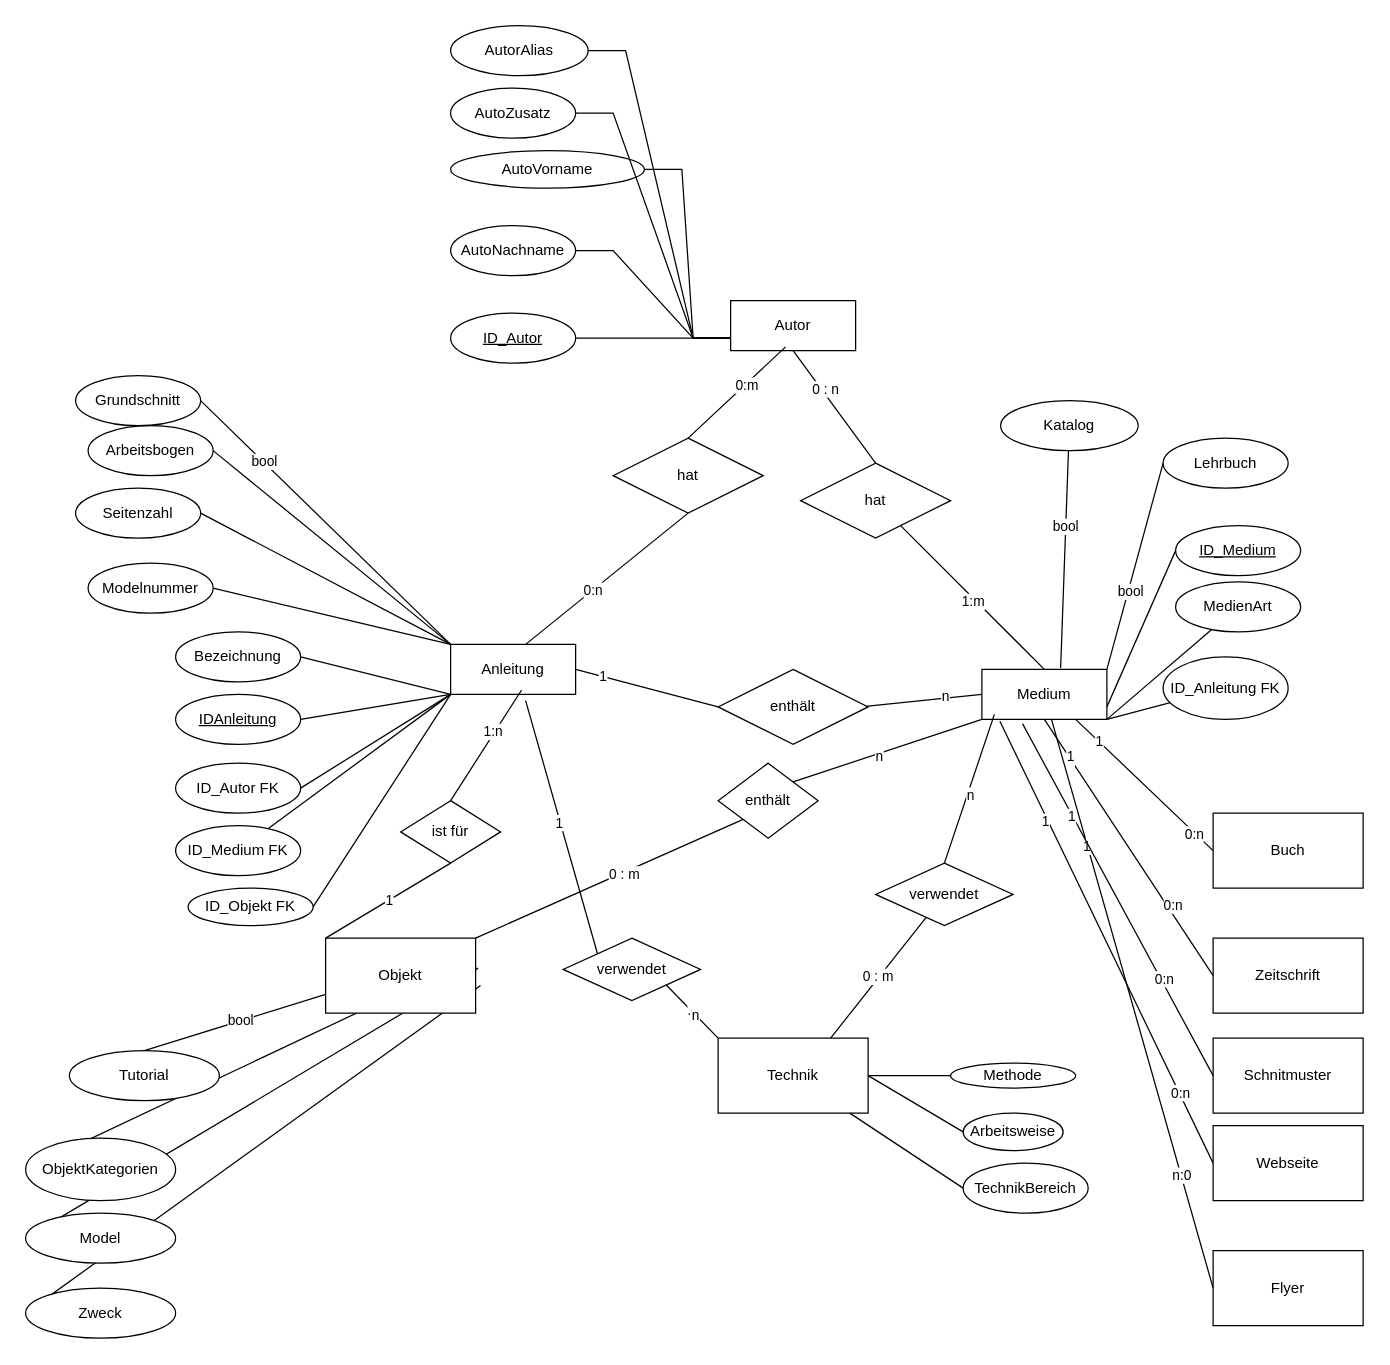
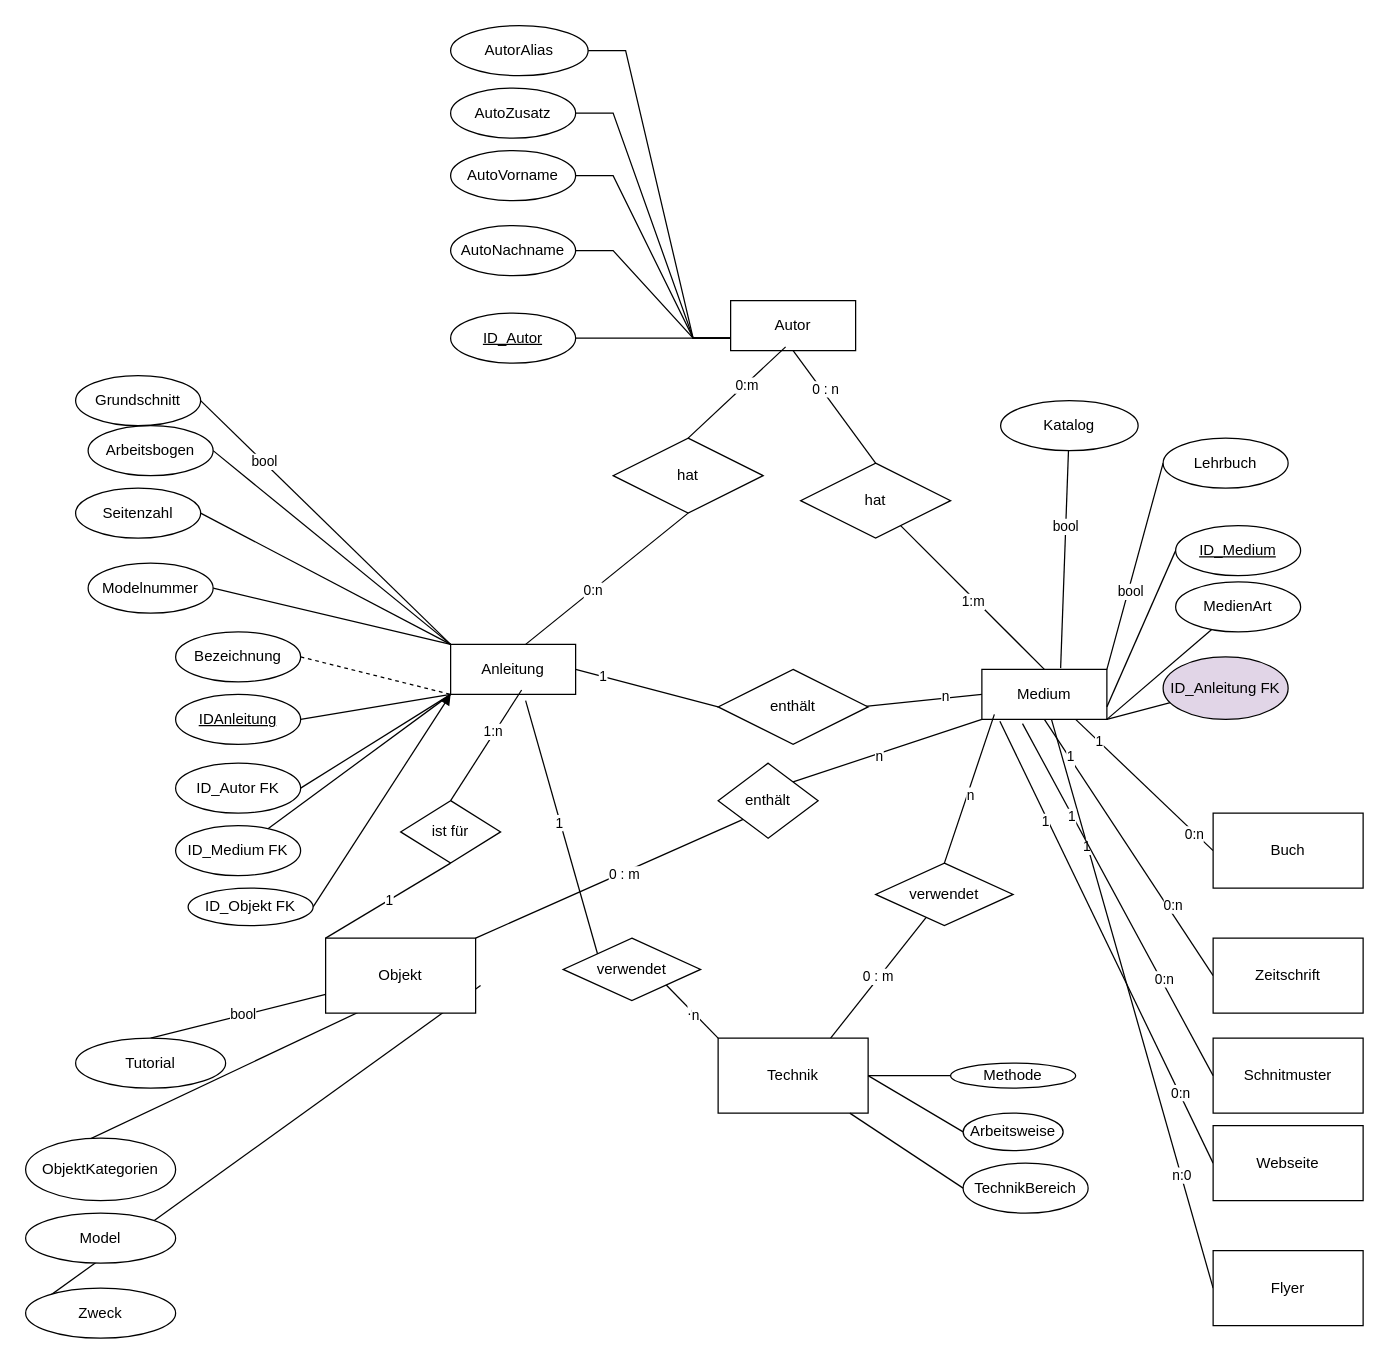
(548, 169) -> (513, 176)
(374, 675) -> (374, 675)
(1226, 688) -> (1226, 688)
(446, 702) -> (445, 704)
(144, 1076) -> (151, 1063)
(284, 1084) -> none
